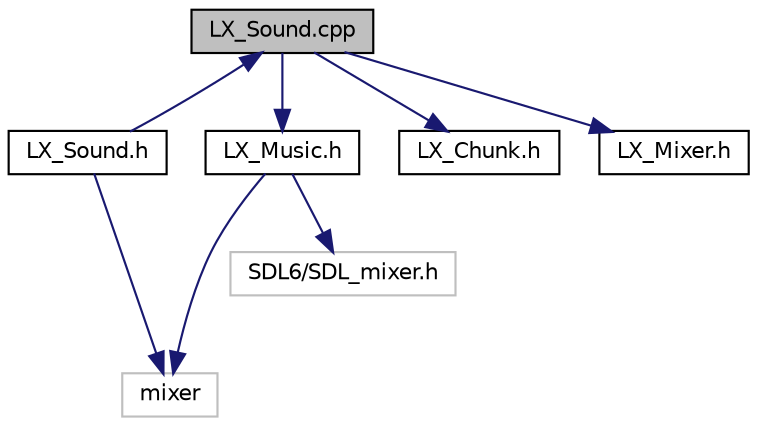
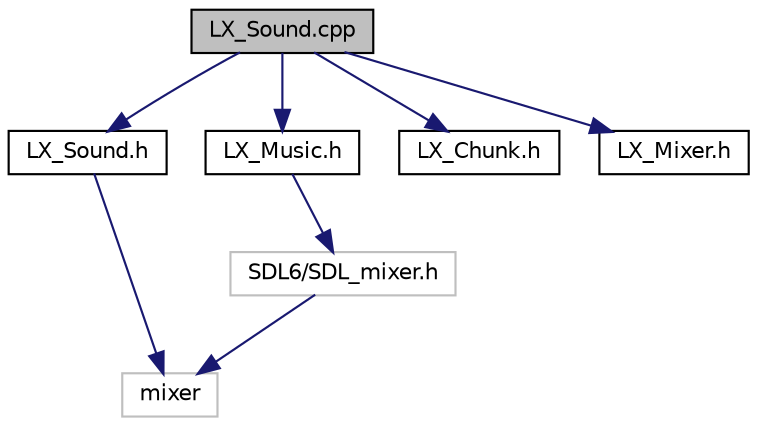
(187, 99) -> (183, 85)
(209, 257) -> (266, 328)
